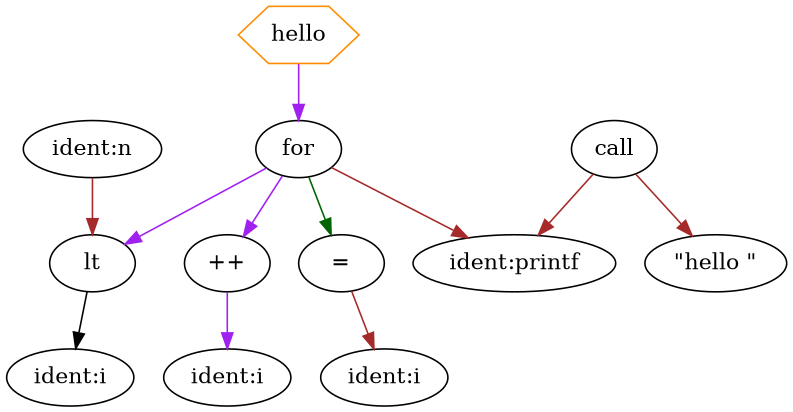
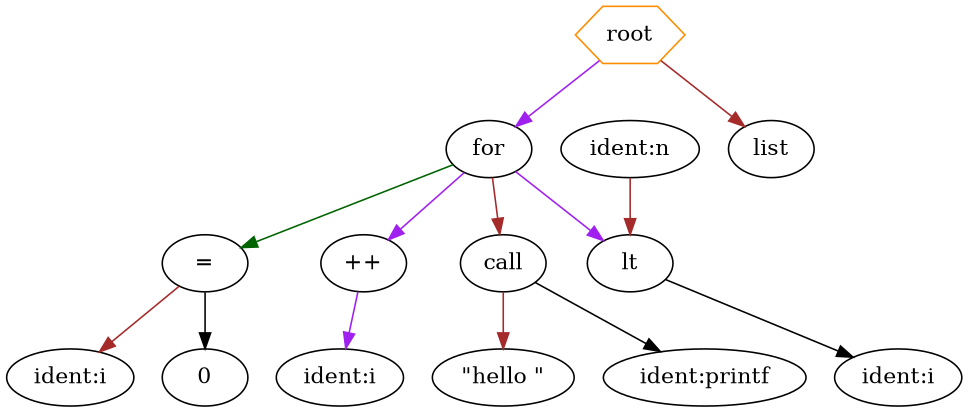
(299, 35) -> (630, 35)
none -> (771, 149)
(392, 199) -> (495, 198)
(571, 199) -> (591, 313)
none -> (205, 377)
